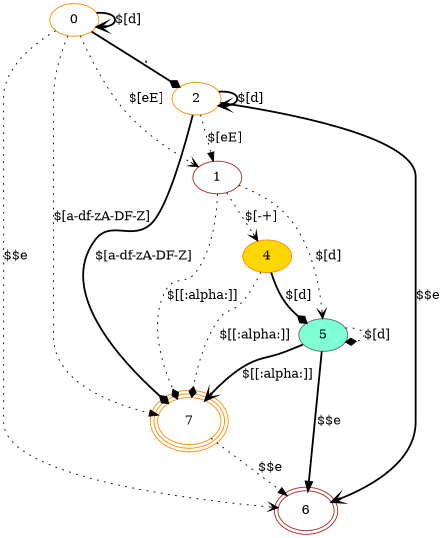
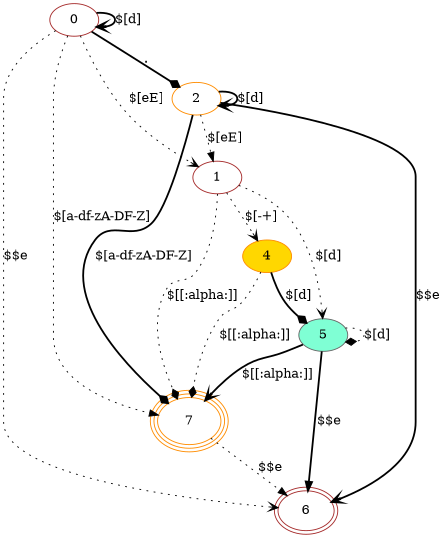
(74, 20) -> (74, 20)
